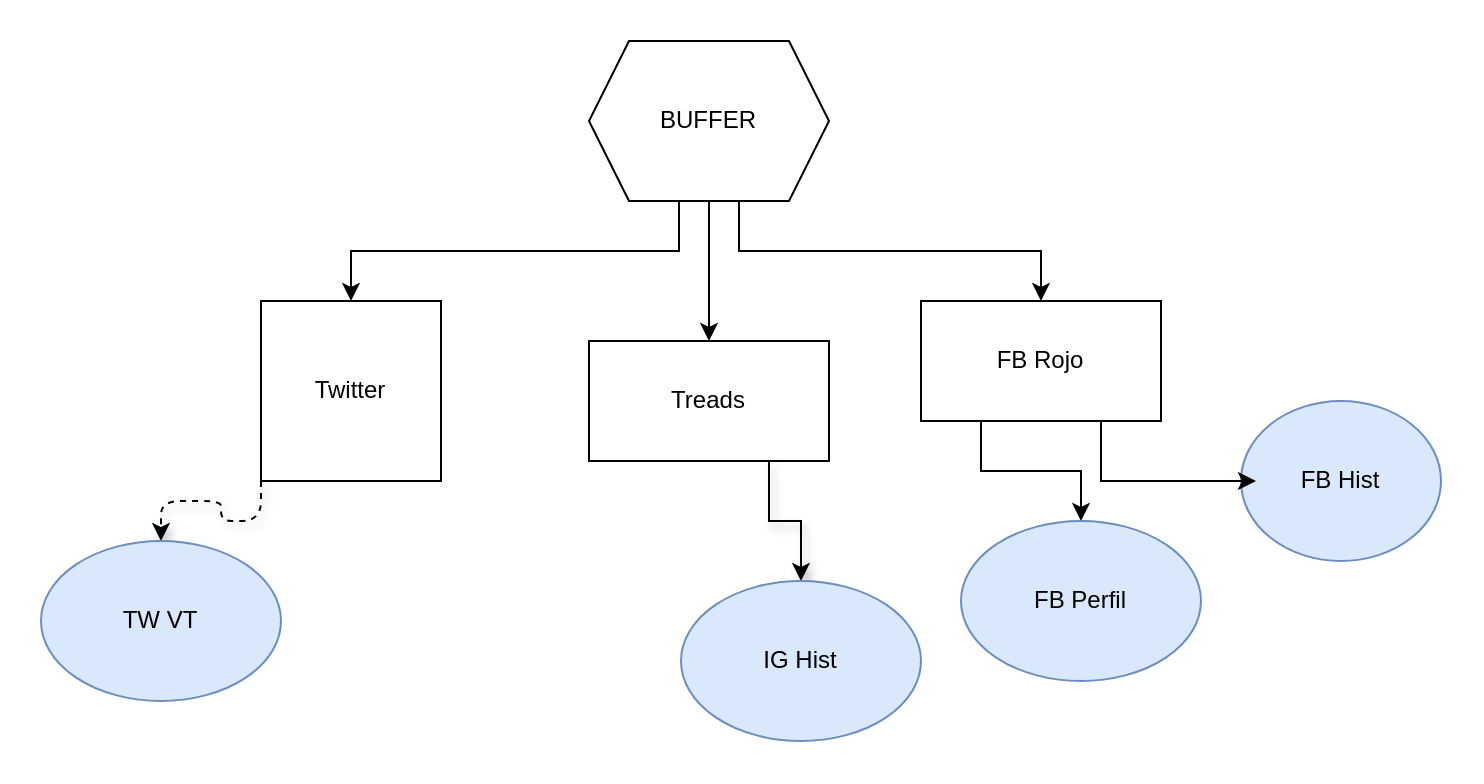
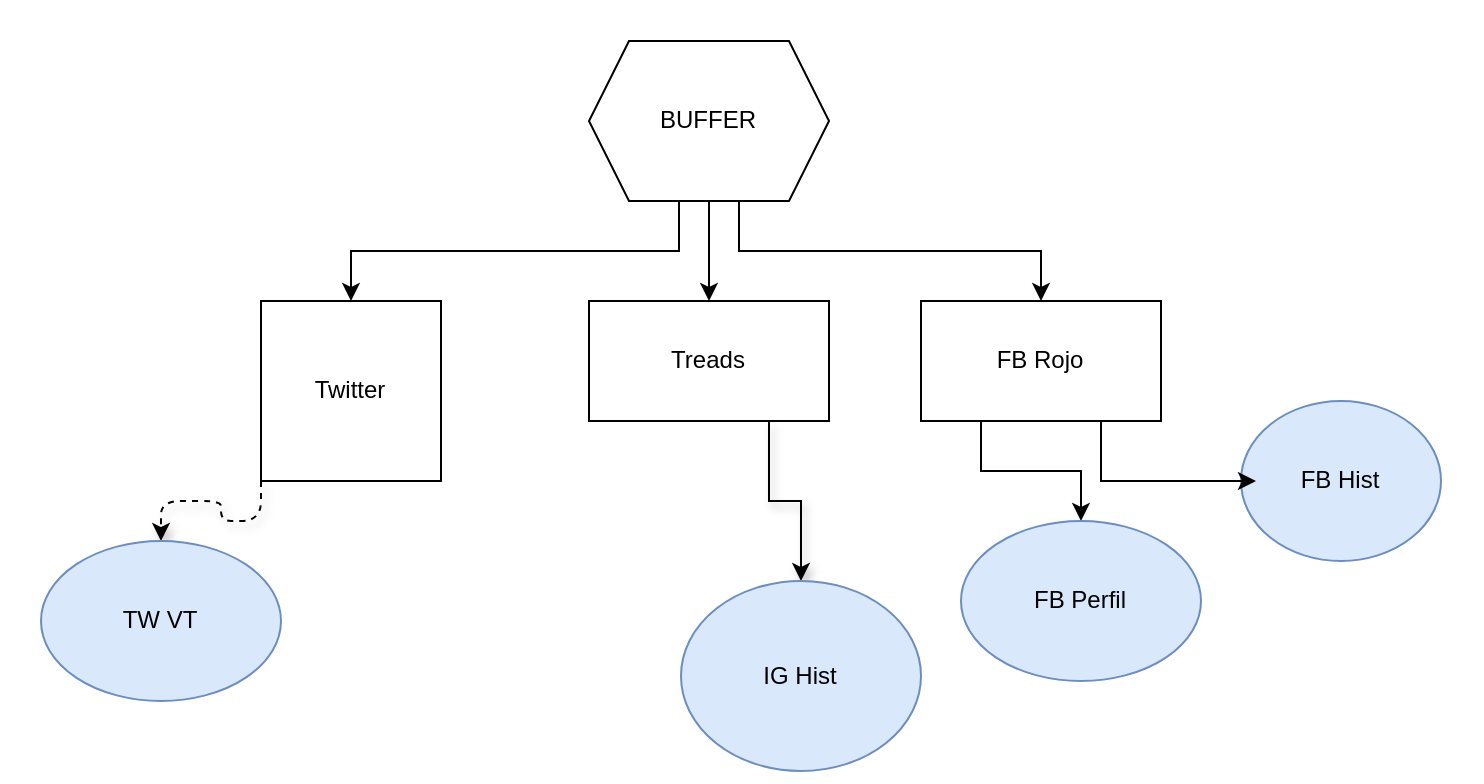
(709, 401) -> (709, 361)
(801, 661) -> (801, 676)
